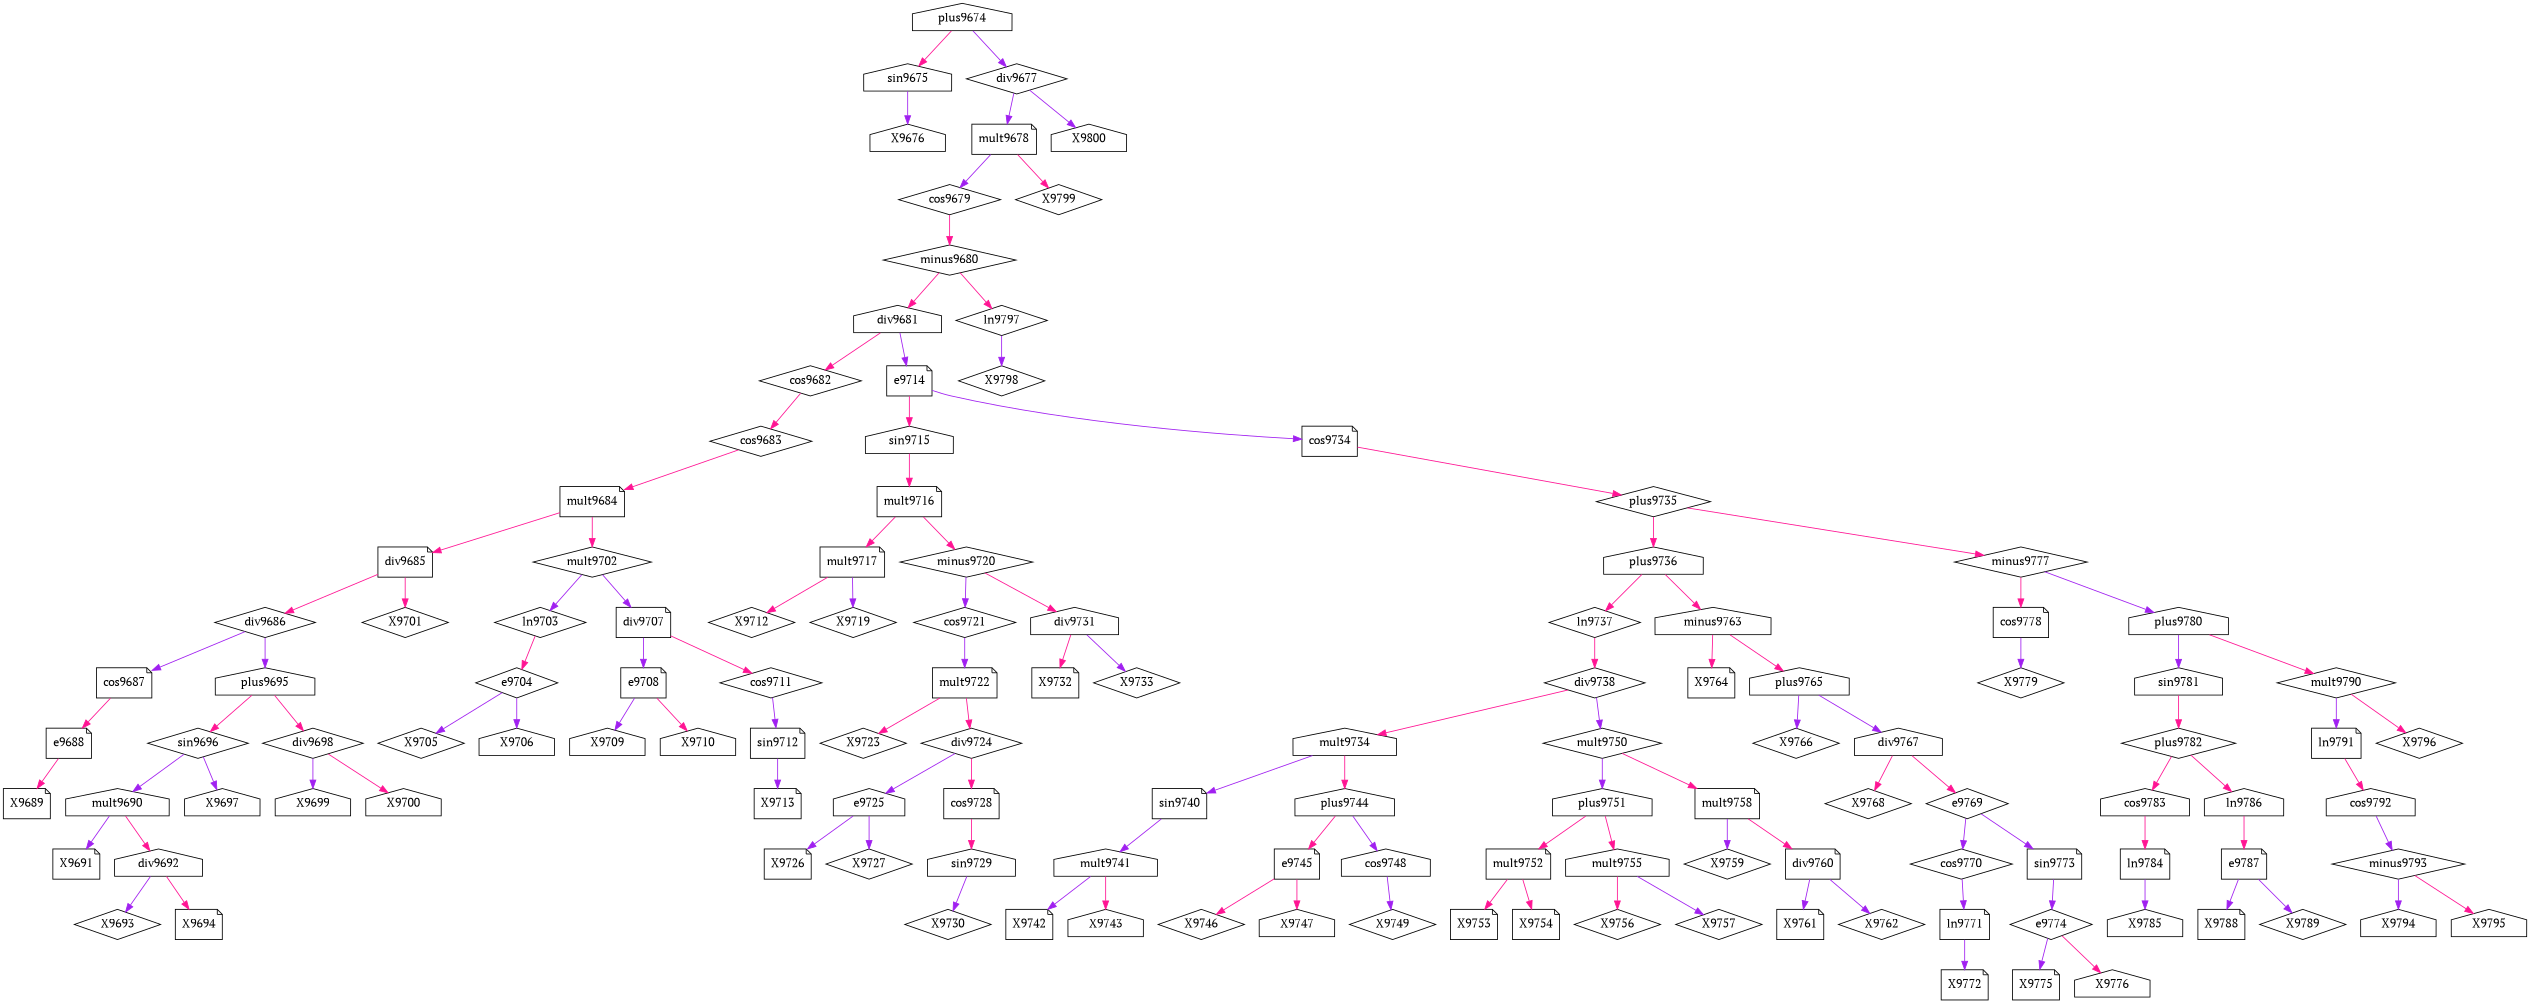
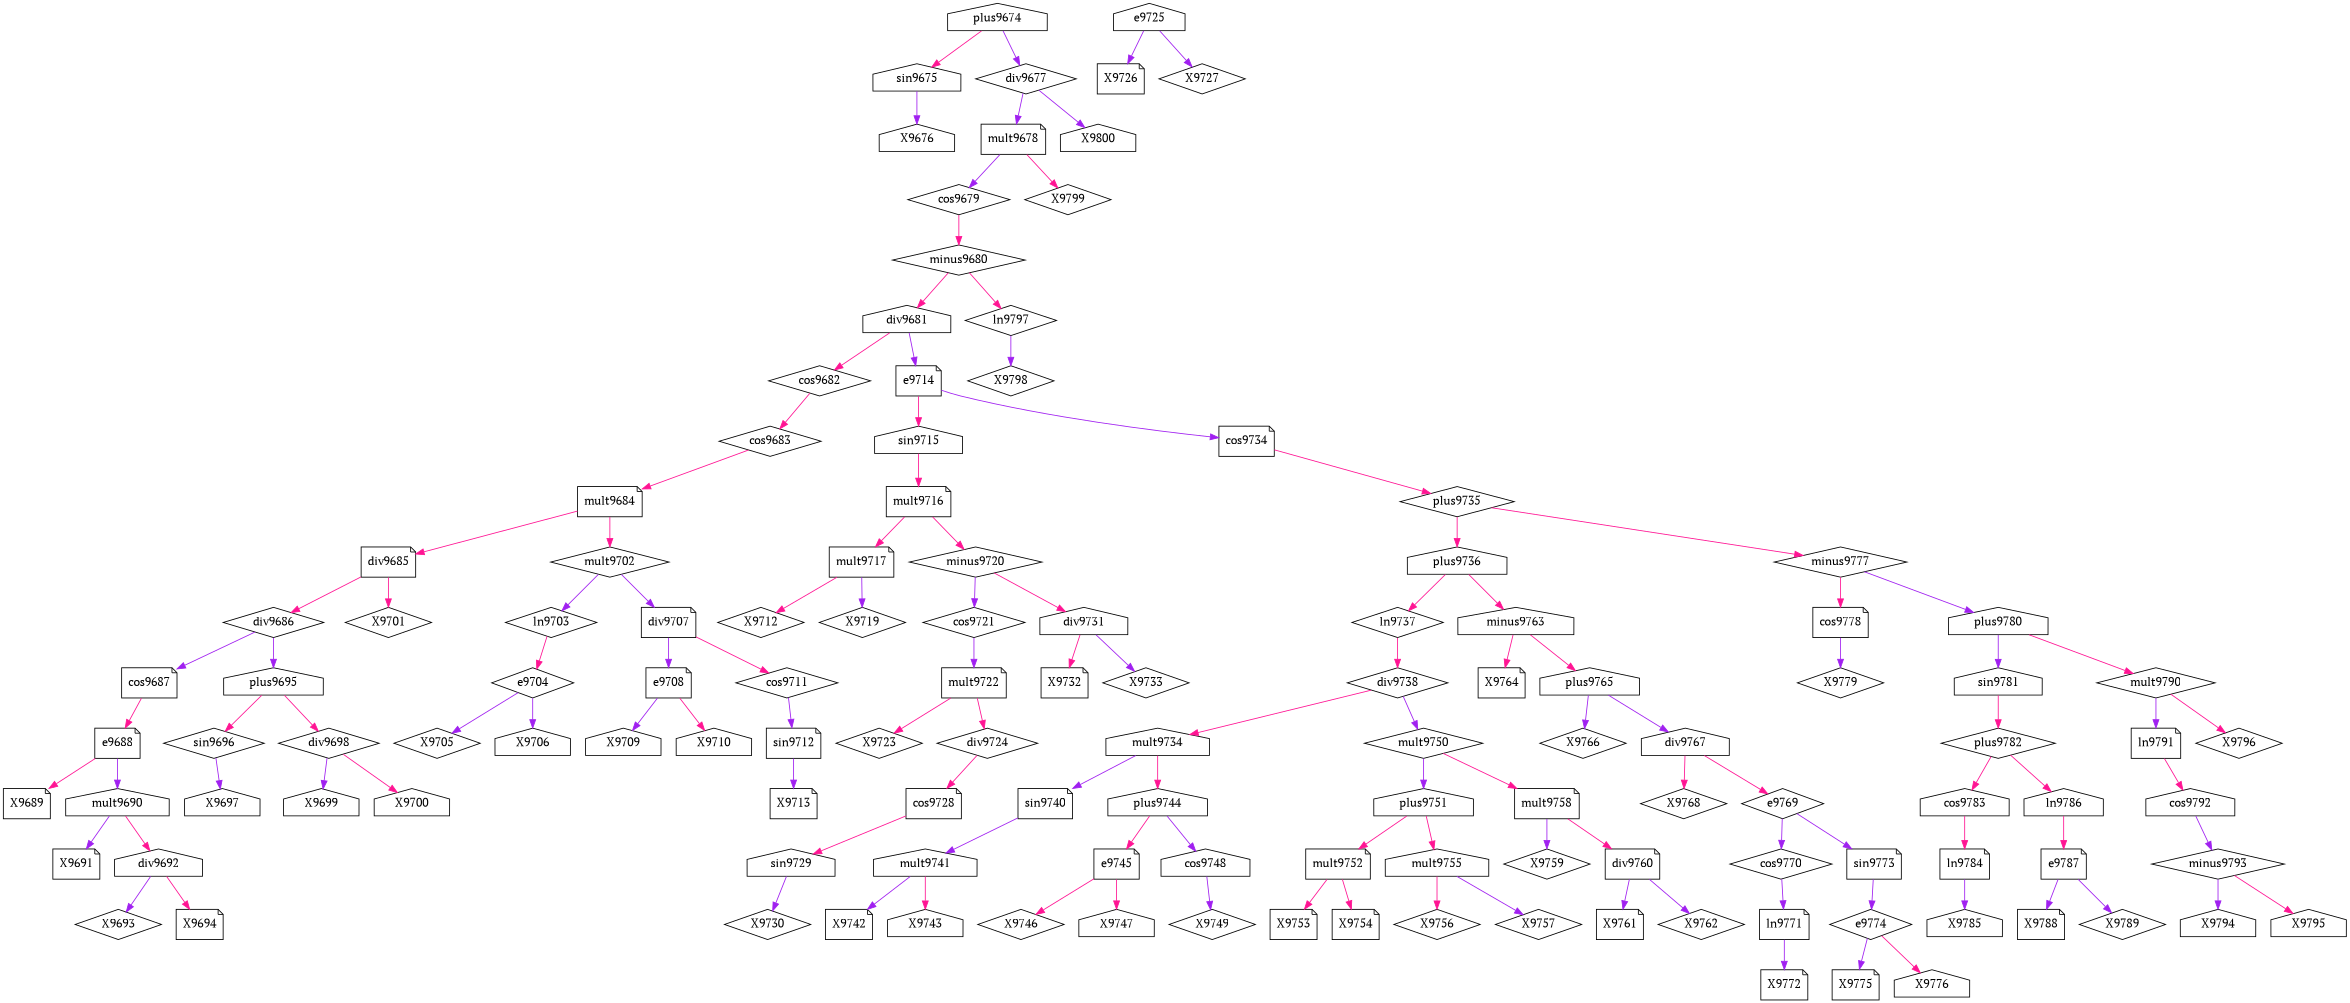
(162, 770) -> (117, 769)
(924, 771) -> none
